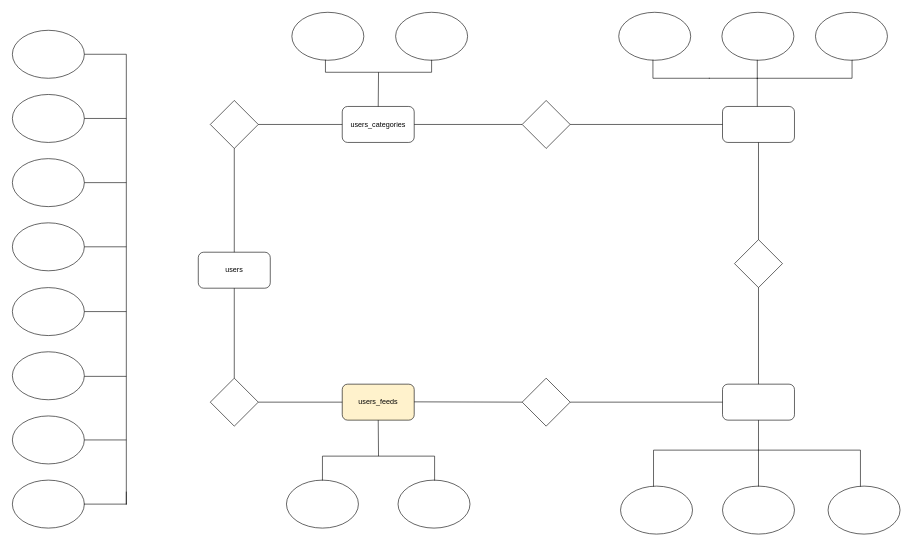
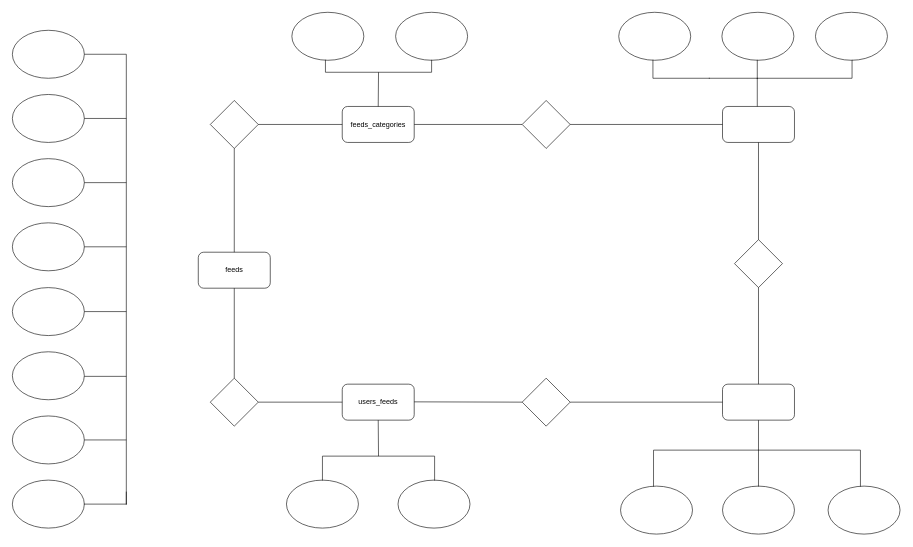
(378, 125) -> (378, 125)
(234, 270) -> (234, 270)
(378, 402) -> (378, 402)
